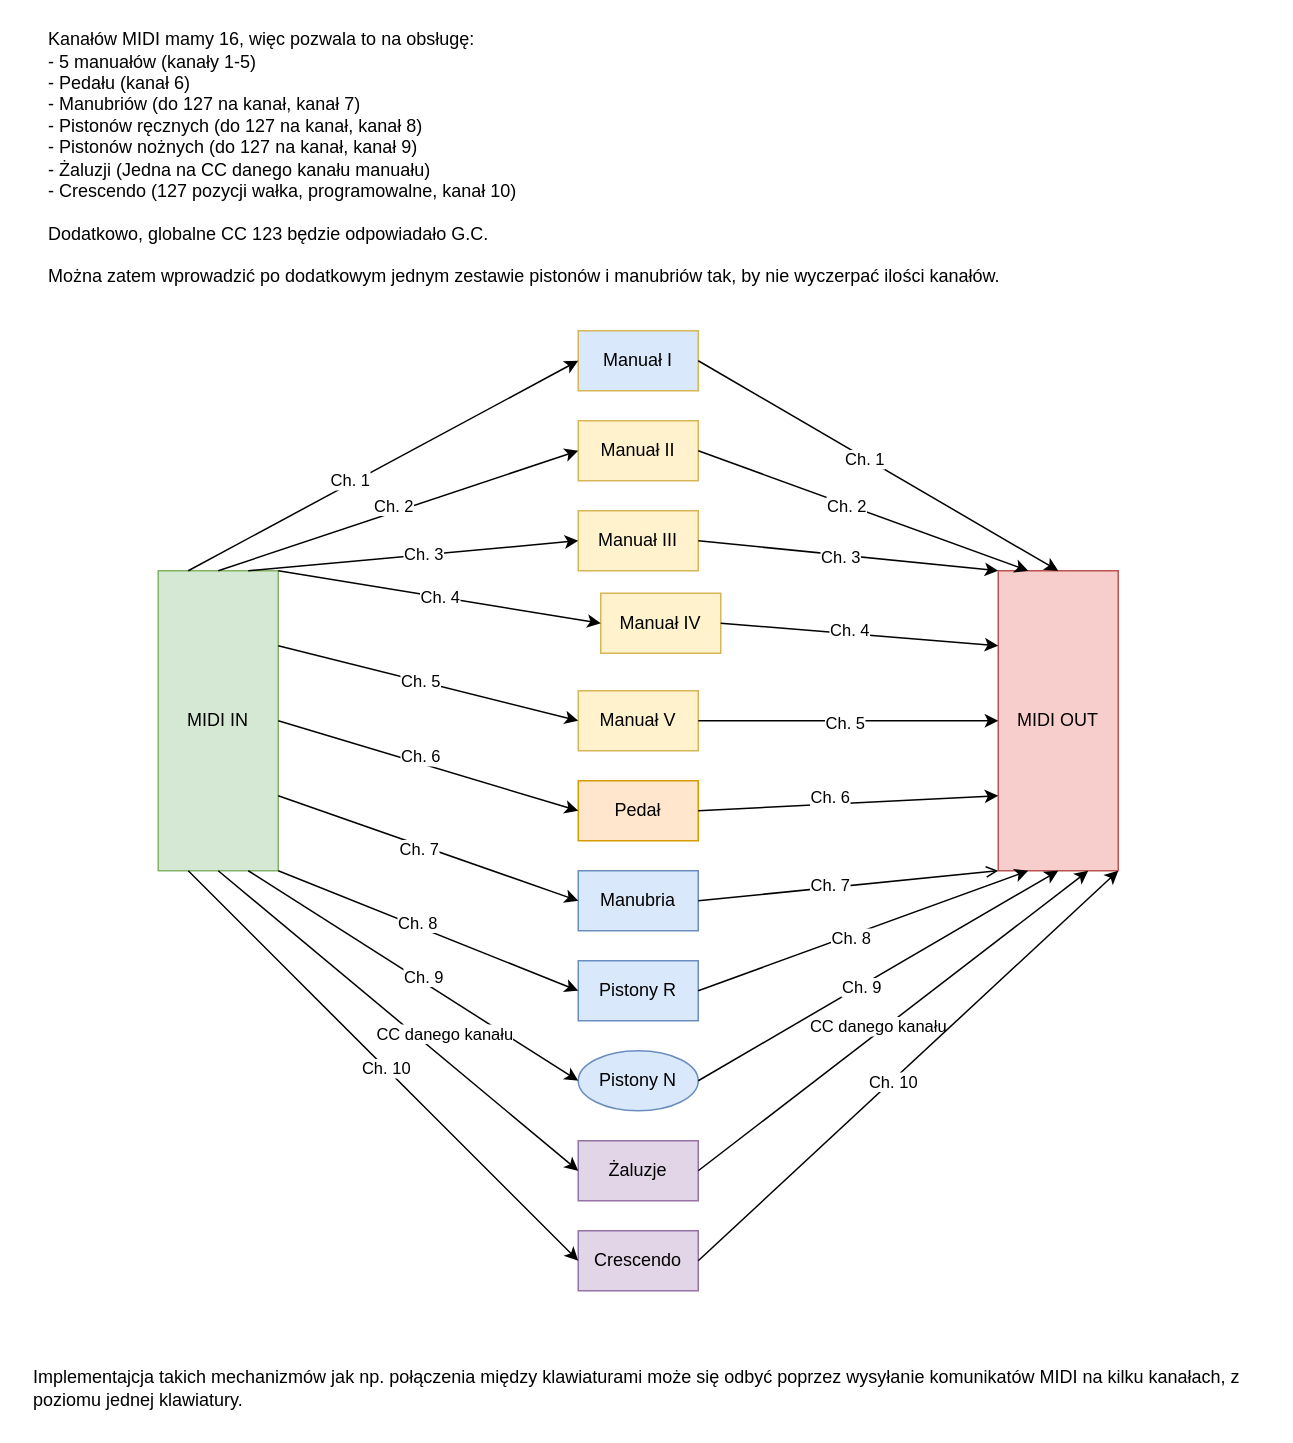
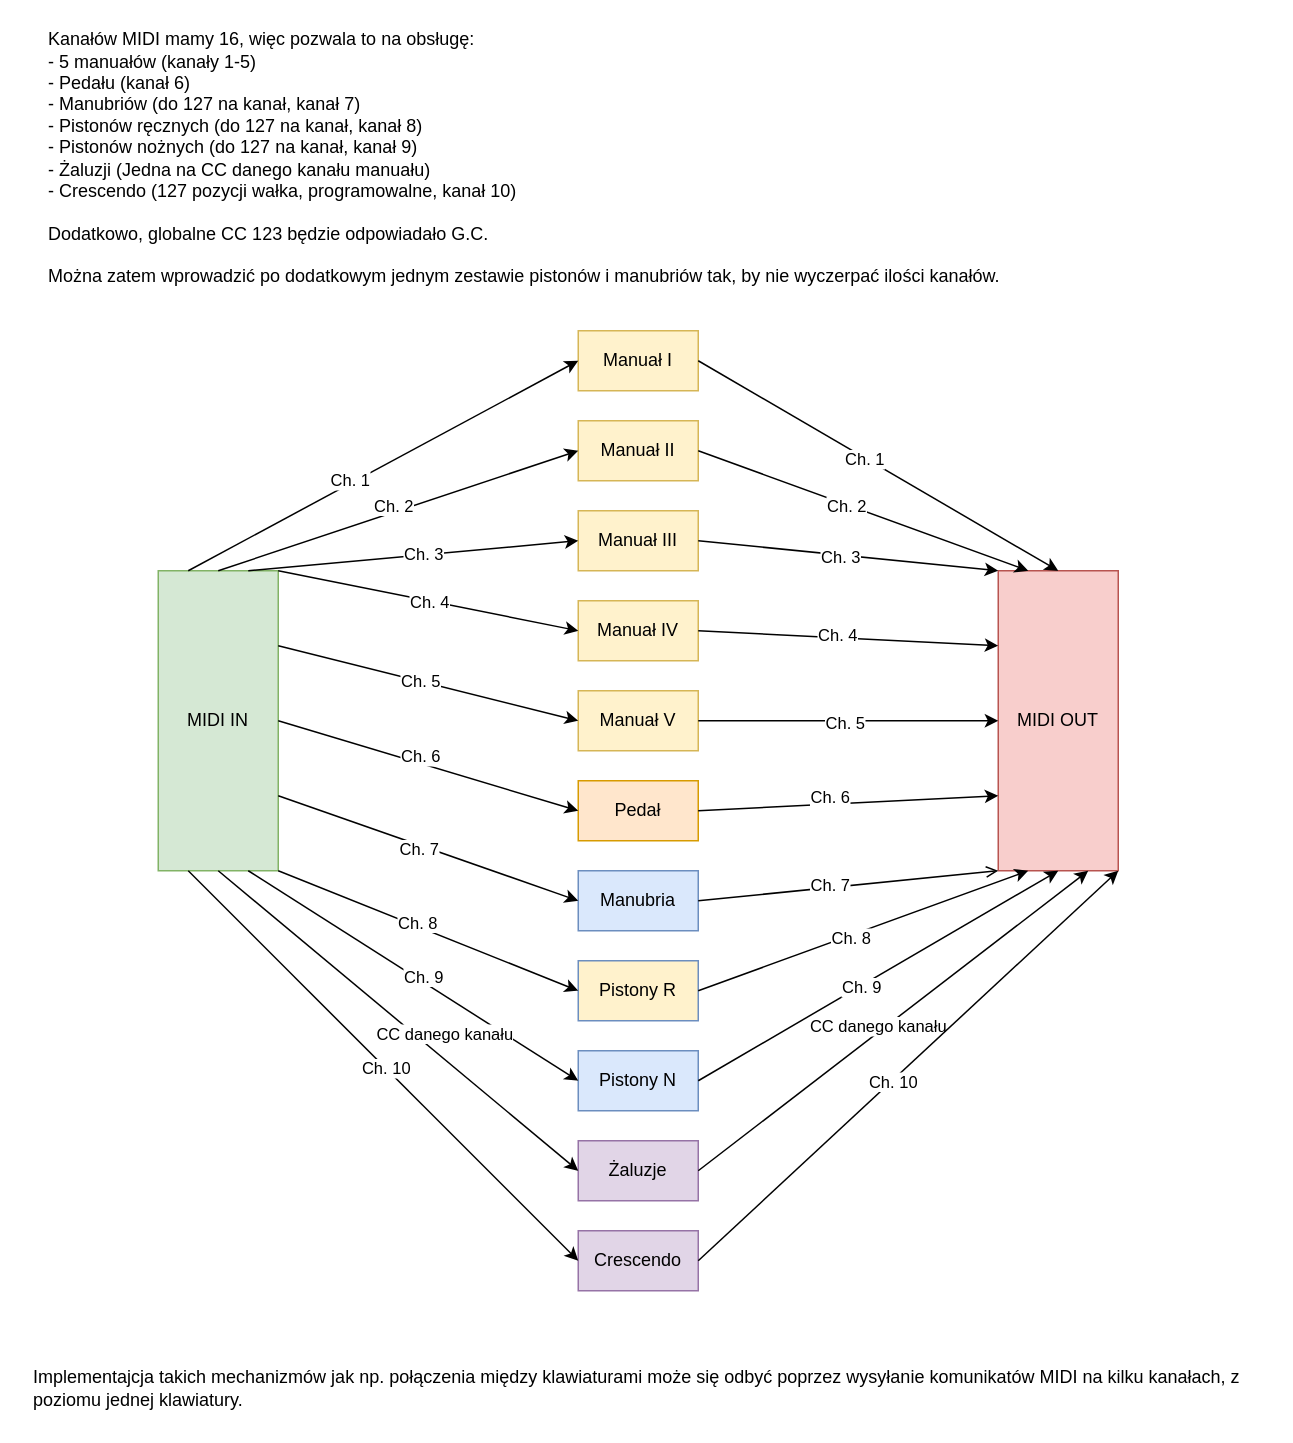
(638, 361) -> (638, 361)
(661, 623) -> (638, 631)
(638, 991) -> (638, 991)
(638, 1081) -> (638, 1081)
